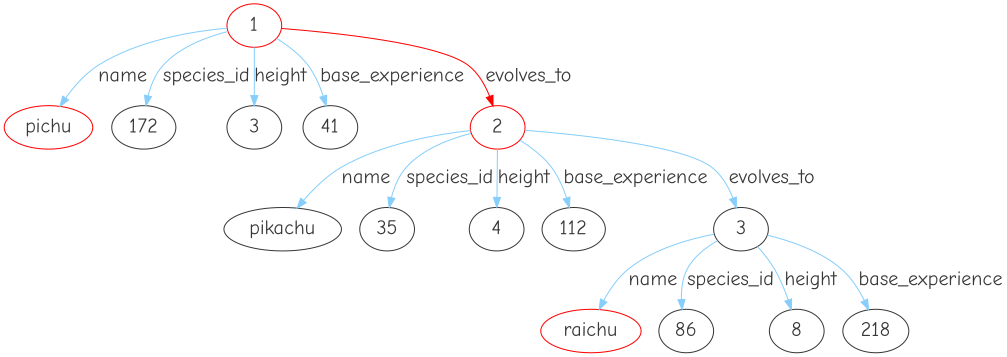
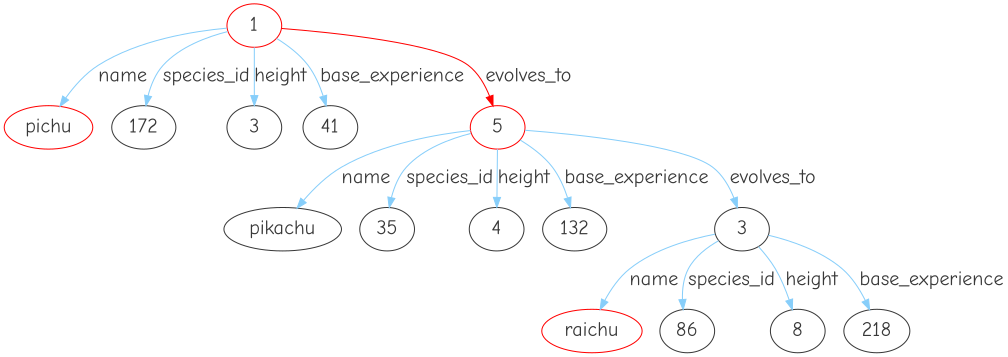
(498, 127) -> (498, 127)
(574, 229) -> (575, 229)
